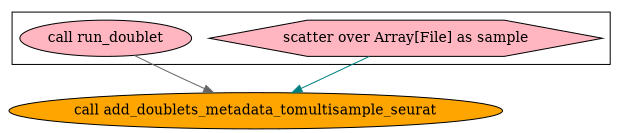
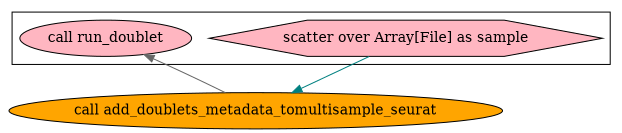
(169, 72) -> (190, 76)
